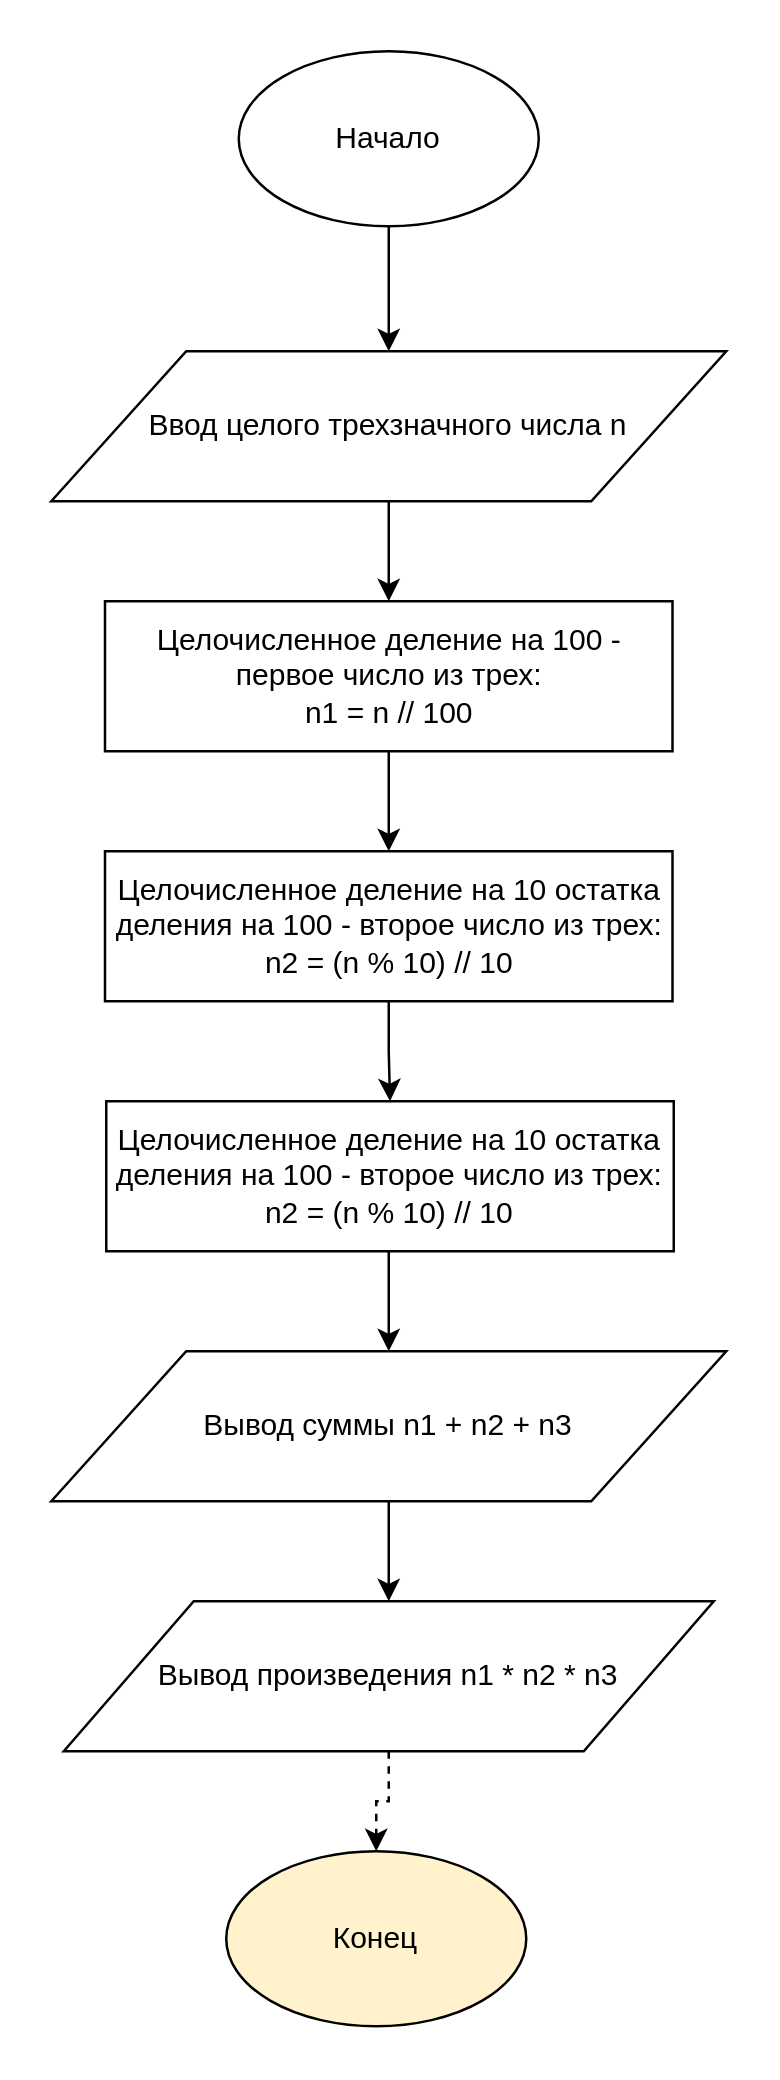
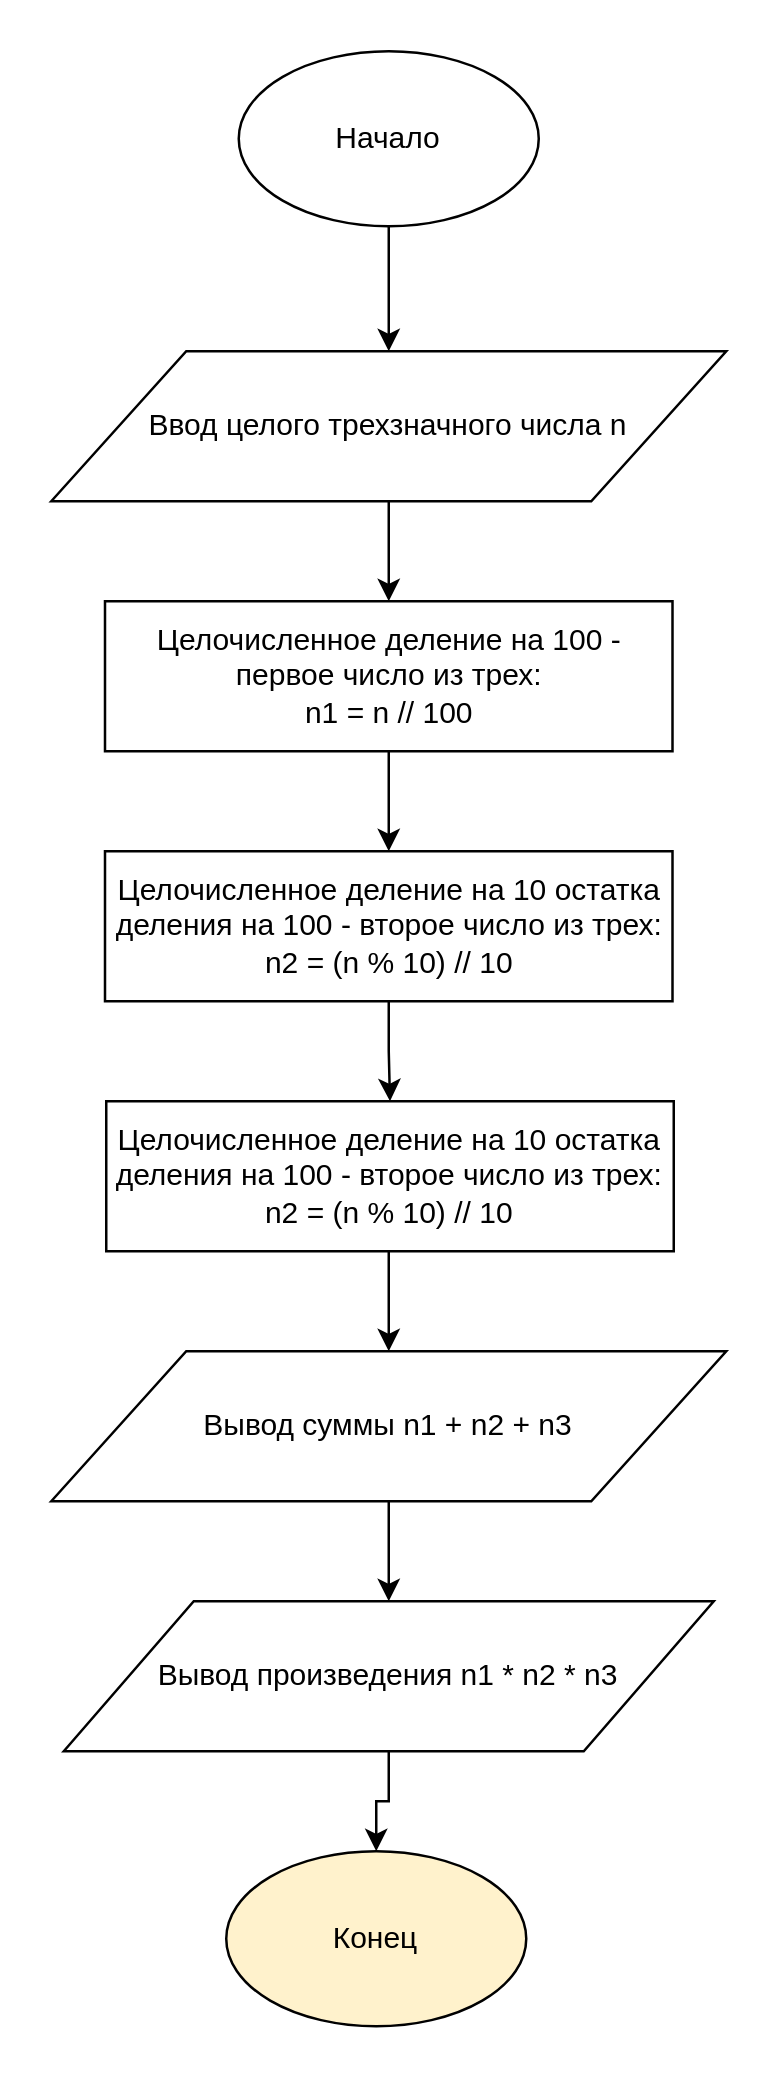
(389, 1797) -> (389, 1797)
